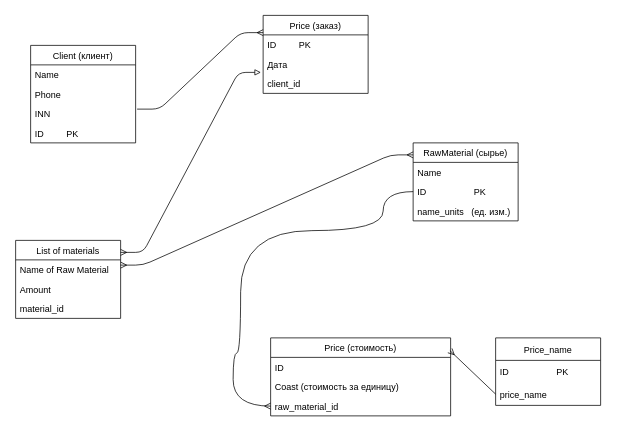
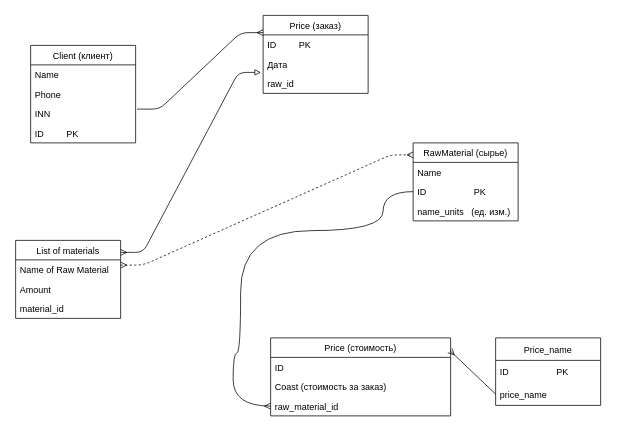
(286, 84) -> (281, 84)
(267, 210) -> (267, 210)
(342, 387) -> (337, 387)
